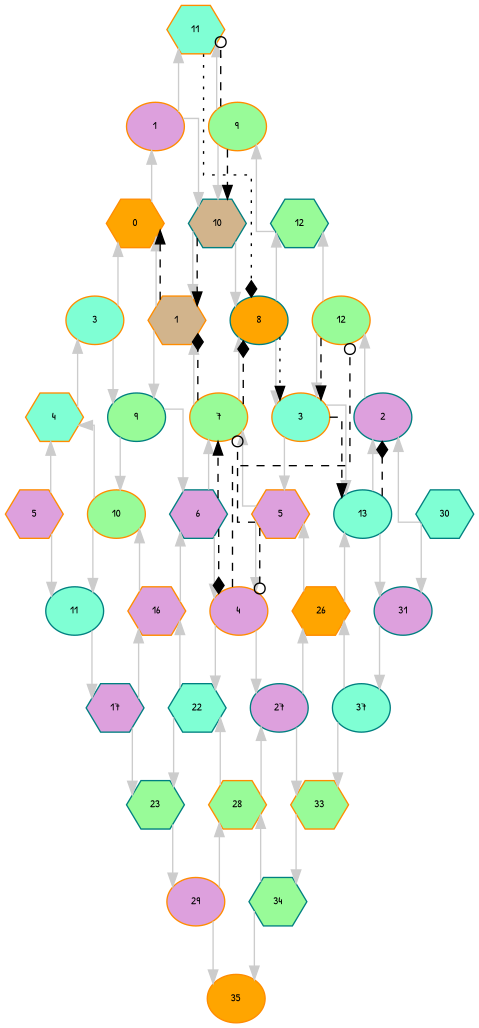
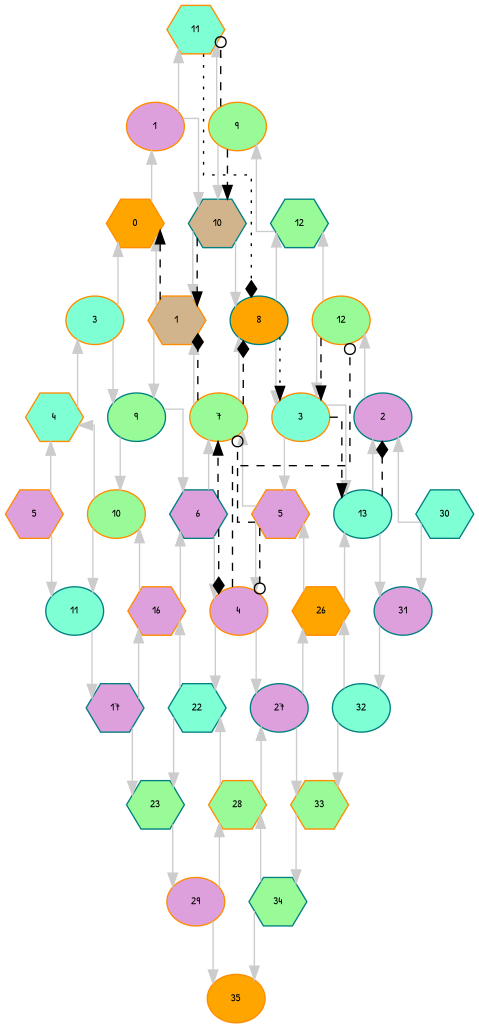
(361, 708) -> (361, 708)
